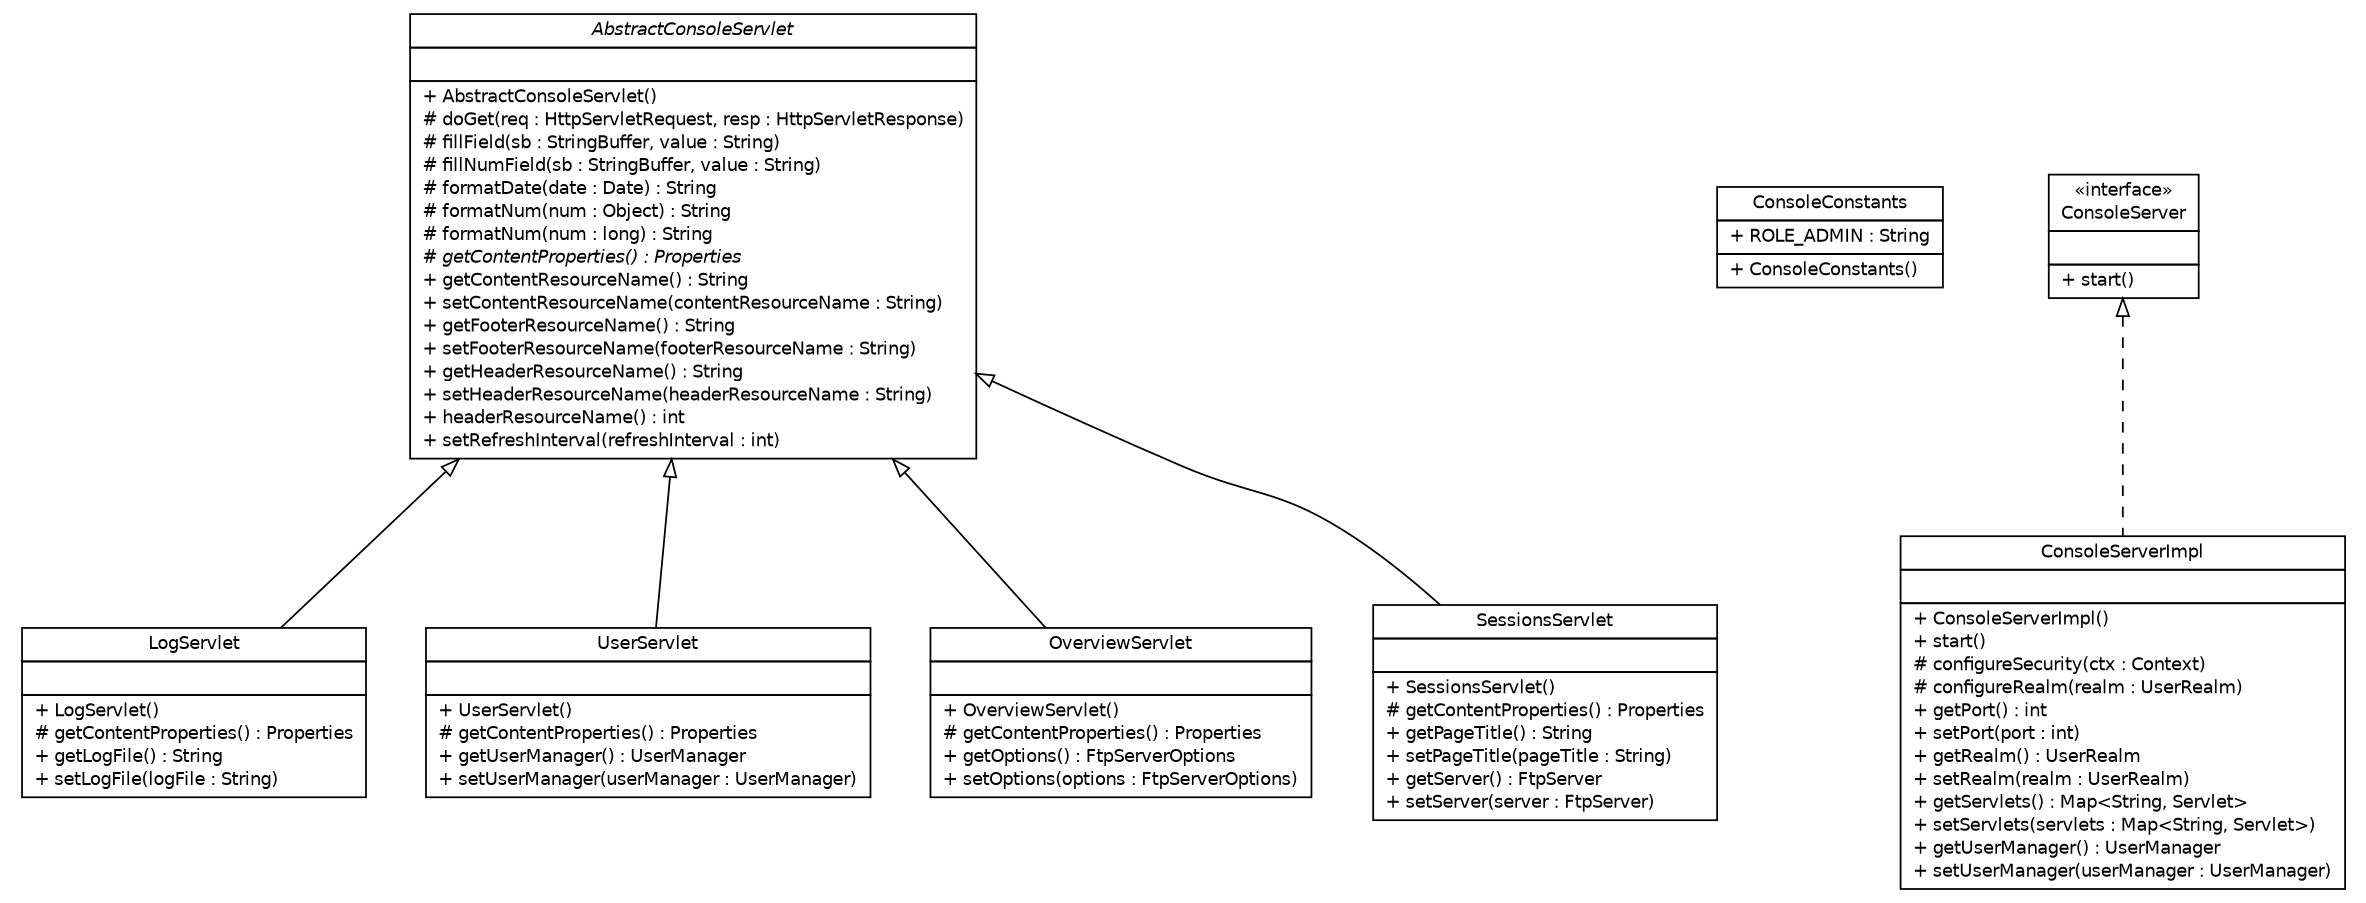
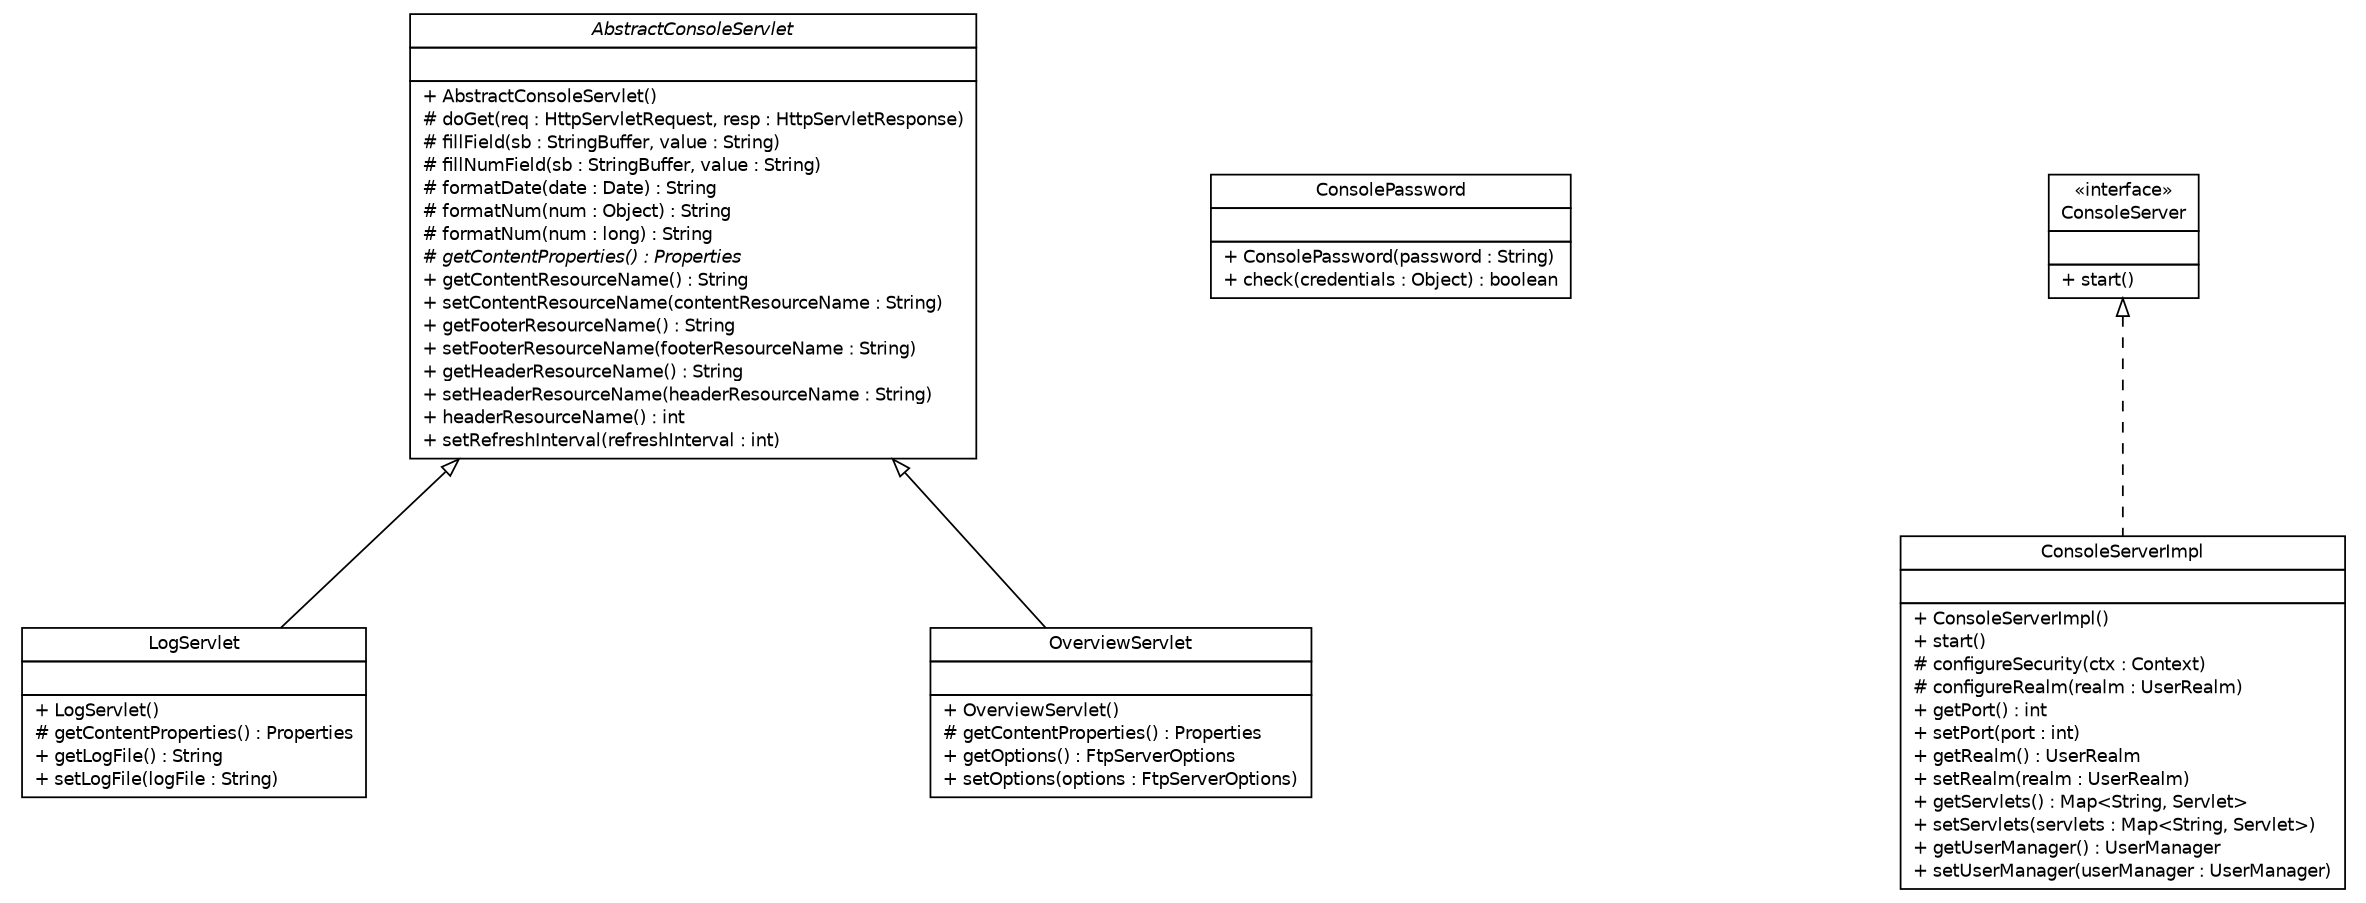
none -> (1391, 236)
(1830, 236) -> none
(648, 713) -> none
(1544, 713) -> none
